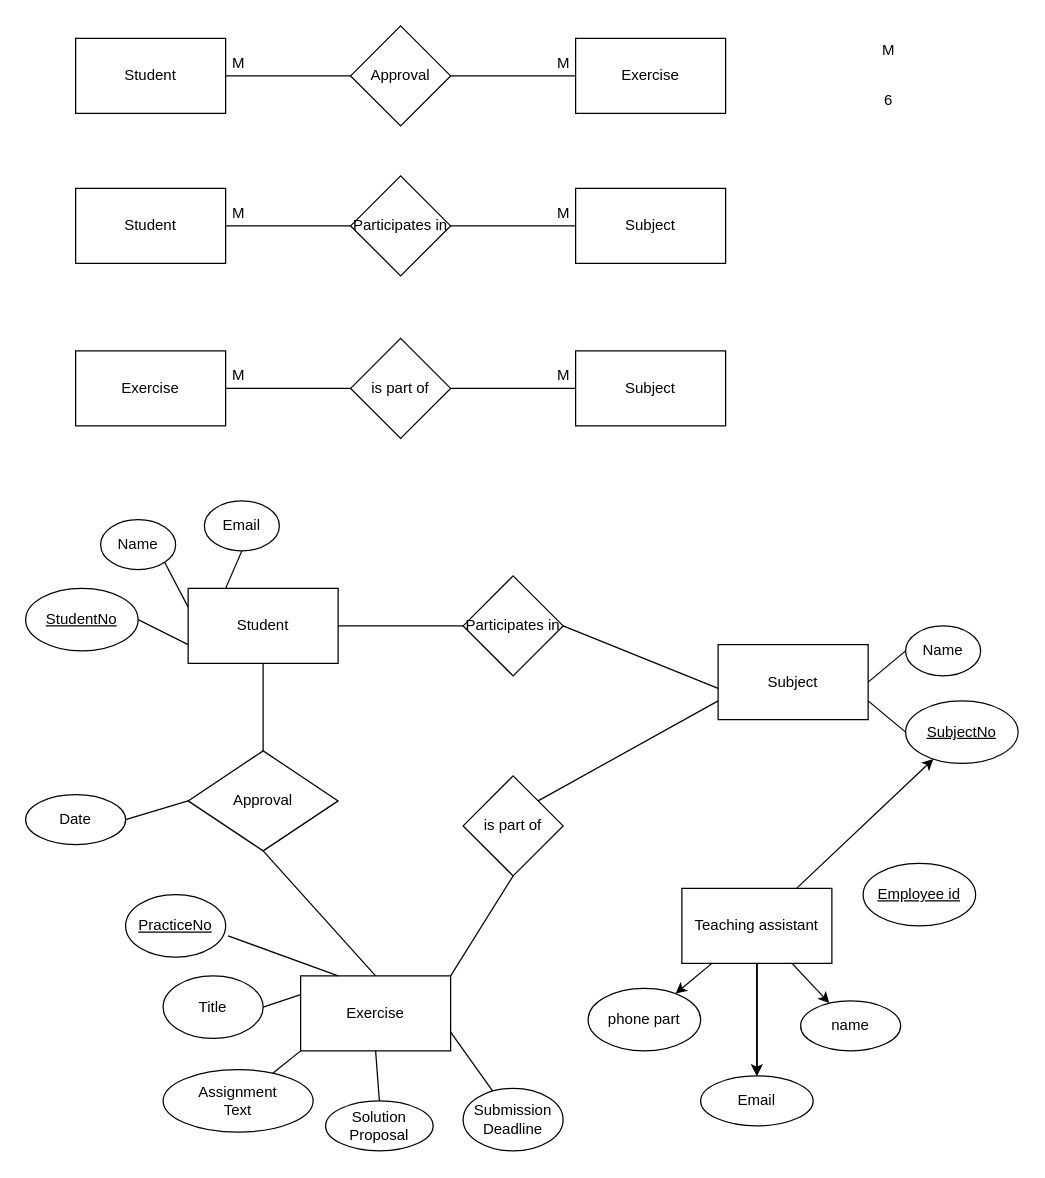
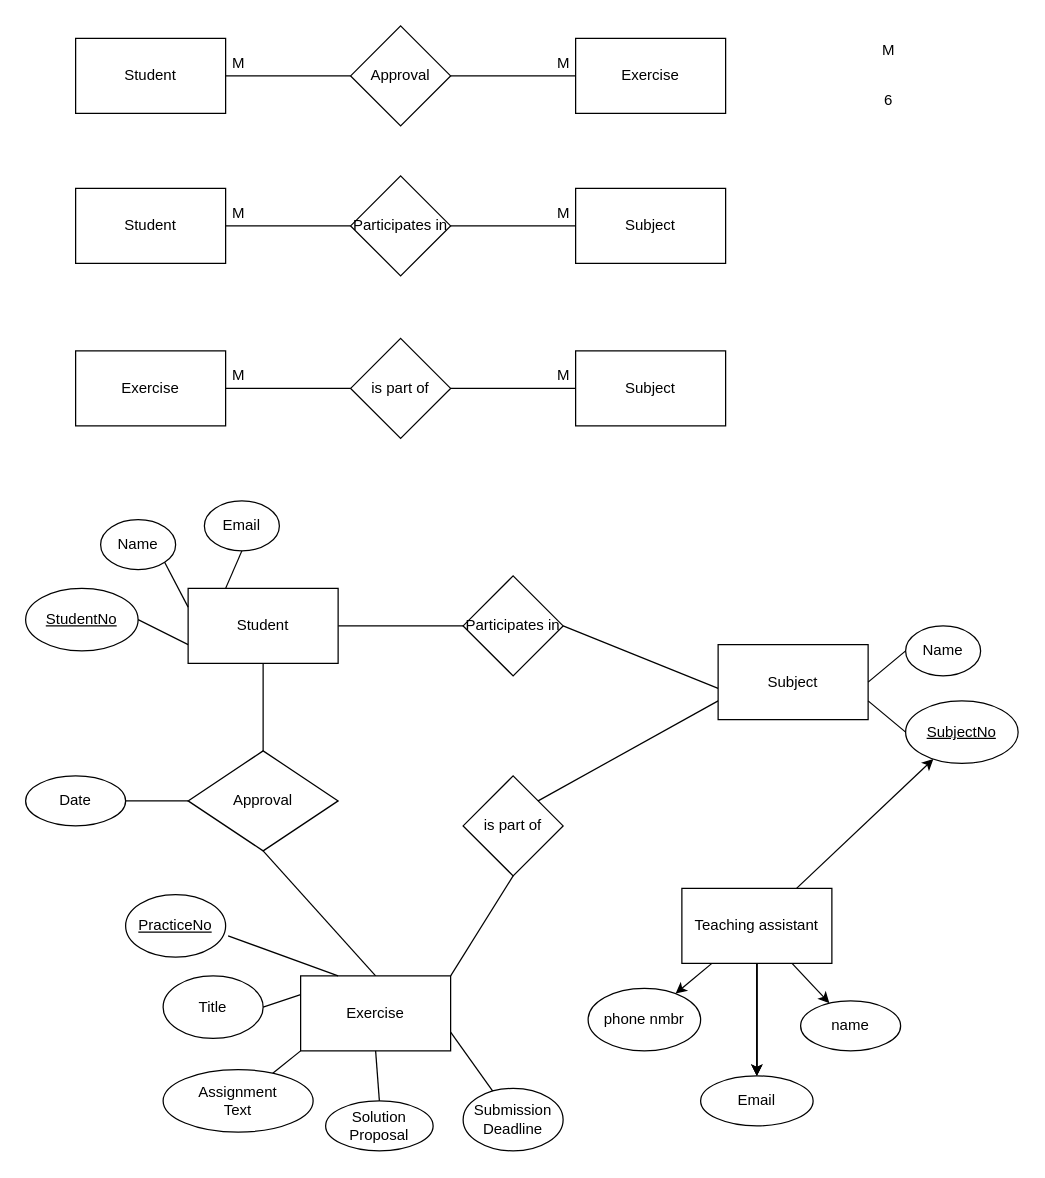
(76, 819) -> (76, 801)
(919, 894) -> none
(644, 1019) -> (644, 1019)
